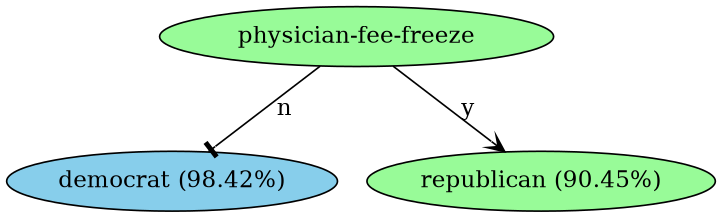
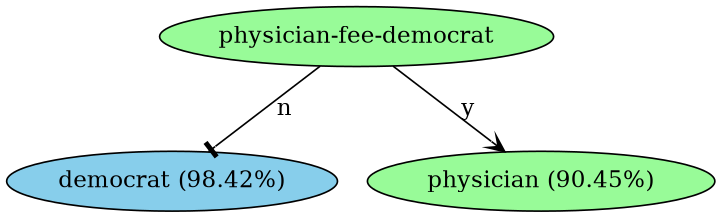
(357, 37) -> (357, 37)
(541, 181) -> (541, 181)
